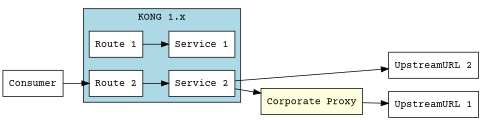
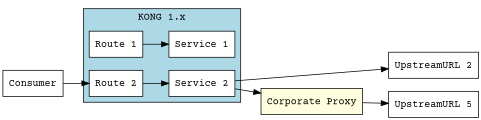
(434, 104) -> (434, 104)
